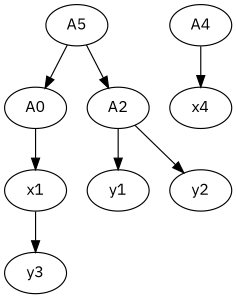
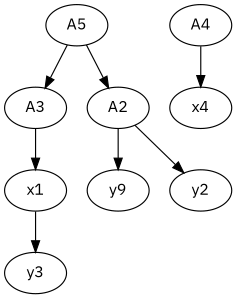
(36, 108) -> (36, 108)
(118, 190) -> (118, 190)
